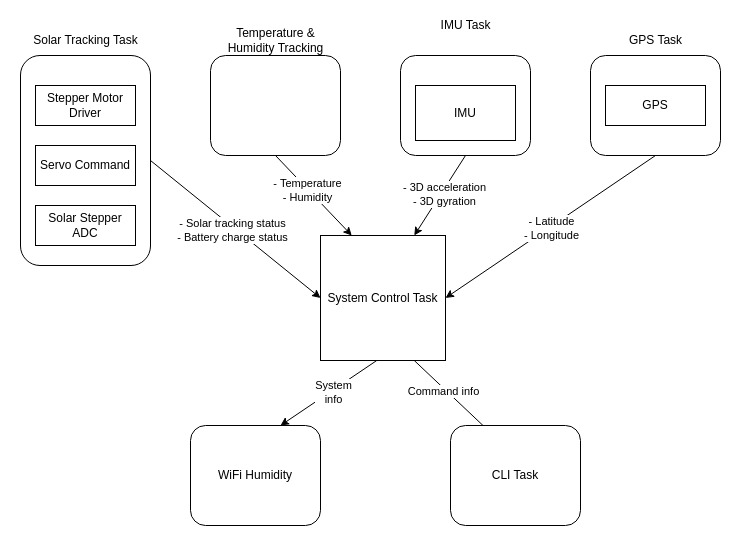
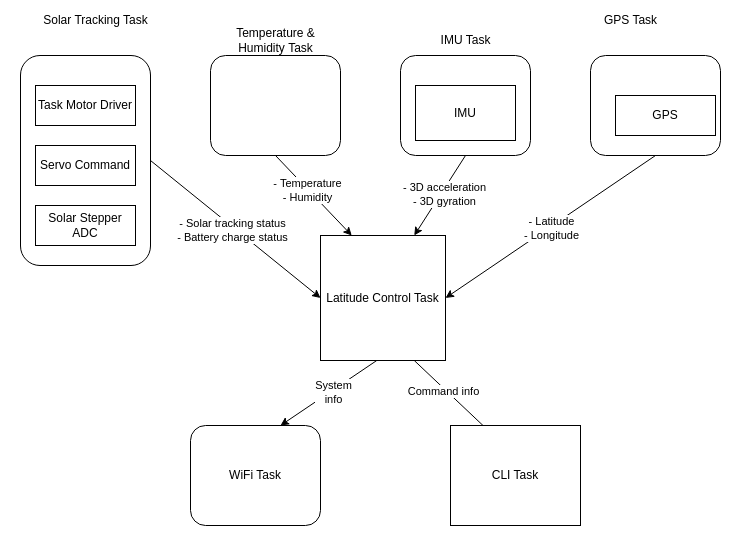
(466, 26) -> (466, 41)
(86, 41) -> (96, 21)
(276, 41) -> (276, 41)
(656, 41) -> (631, 21)
(86, 106) -> (86, 106)
(656, 106) -> (666, 116)
(383, 299) -> (383, 299)
(256, 476) -> (256, 476)
(516, 476) -> (516, 476)
